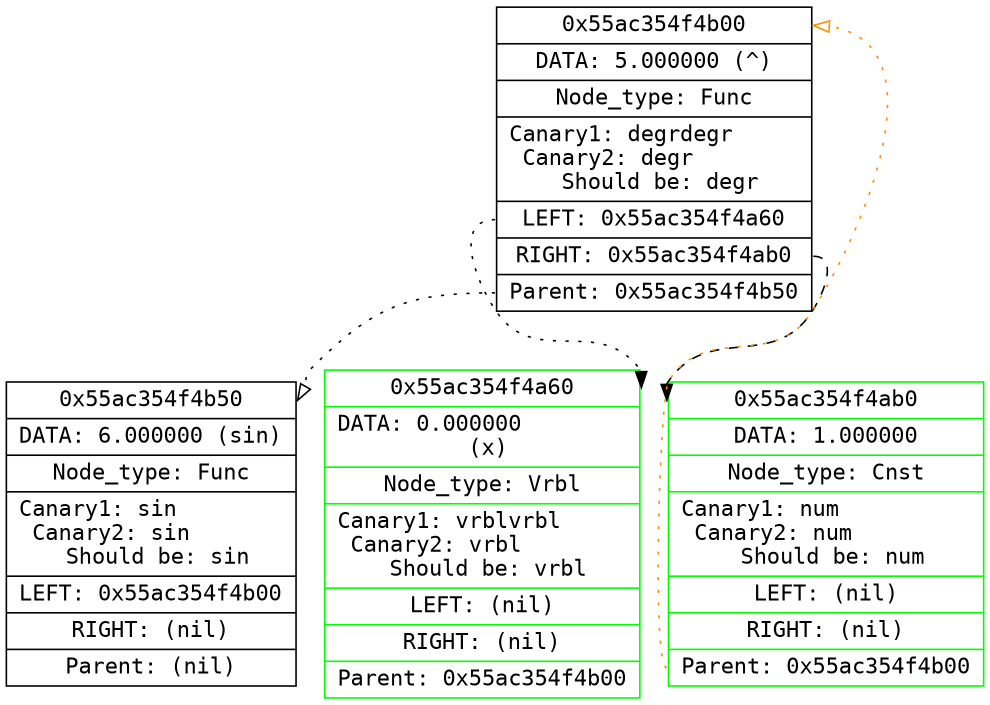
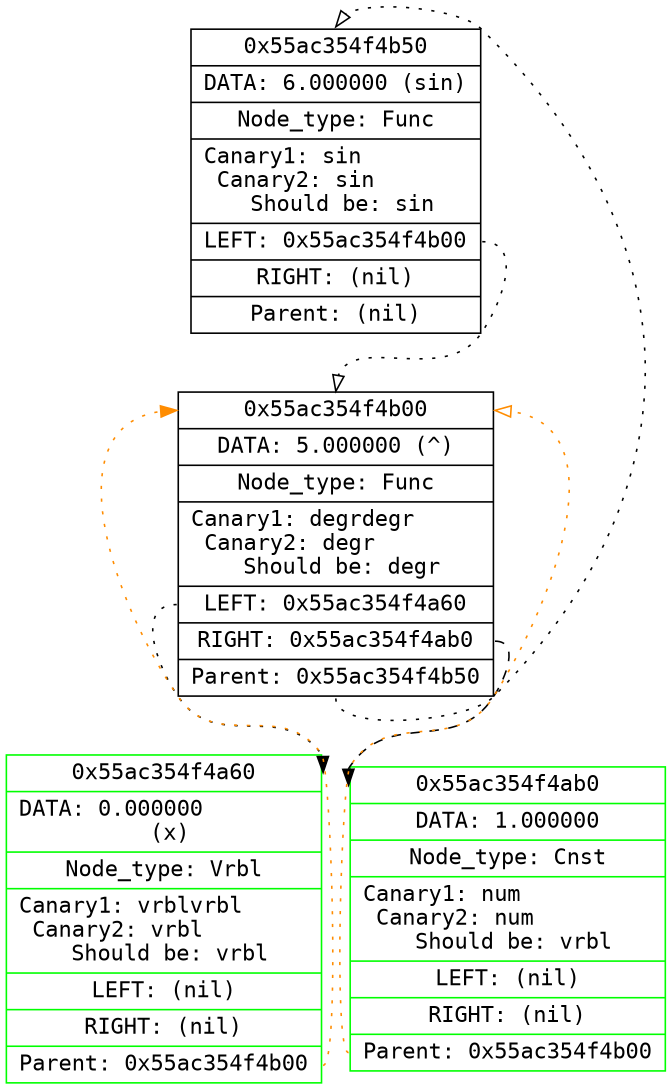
none -> (465, 349)
(826, 557) -> (508, 942)
none -> (326, 785)
